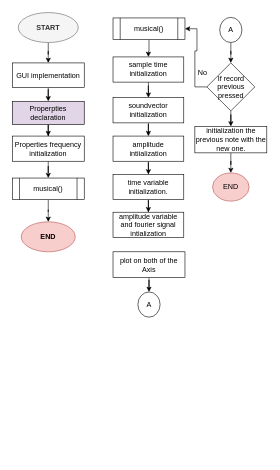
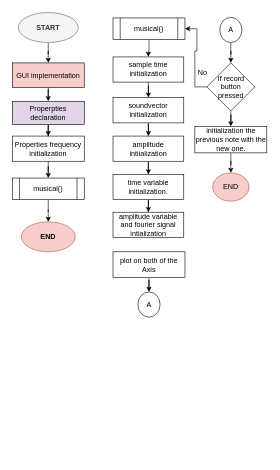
(48, 75) -> (48, 75)
(231, 87) -> (231, 87)
